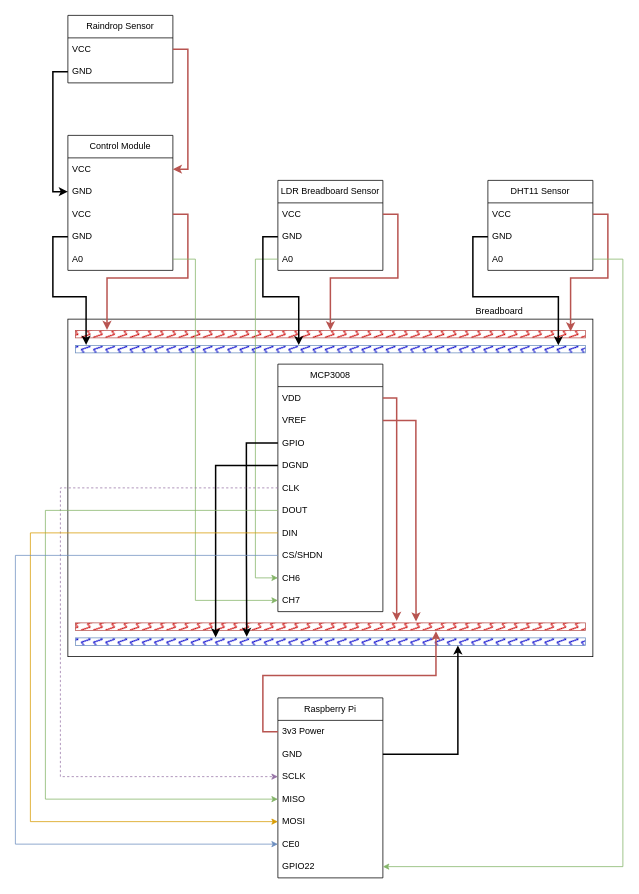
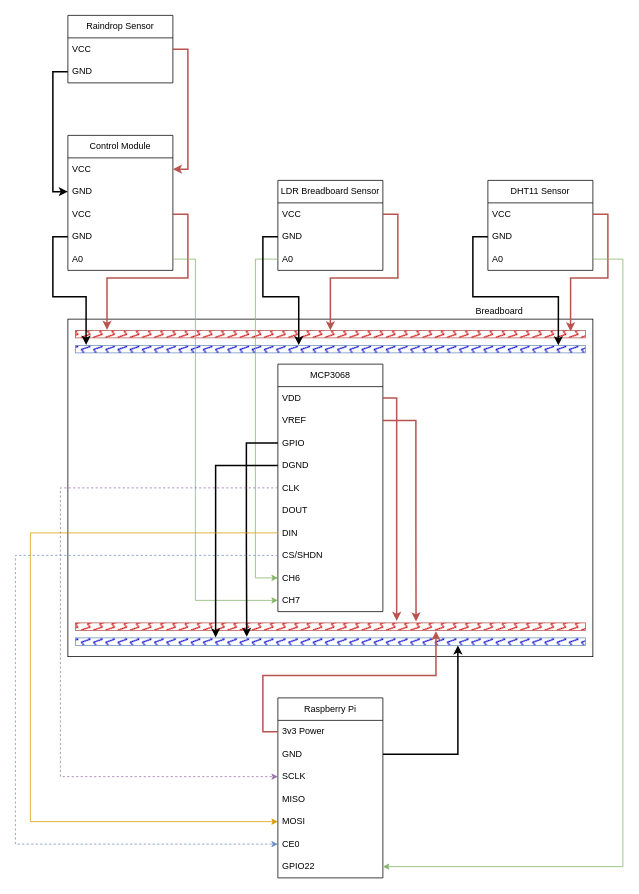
(330, 375) -> (330, 375)
(45, 540) -> none
(15, 697) -> (15, 697)
